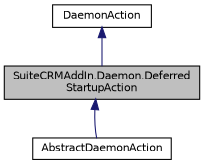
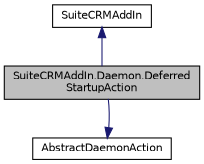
(102, 16) -> (102, 16)
(95, 124) -> (109, 113)
